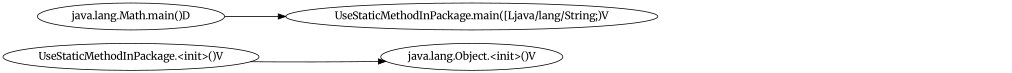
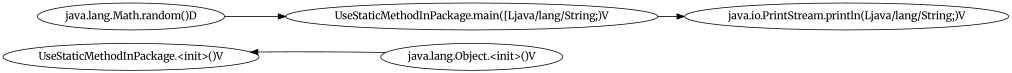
(131, 16) -> (131, 16)
none -> (847, 16)
(314, 62) -> (322, 52)
